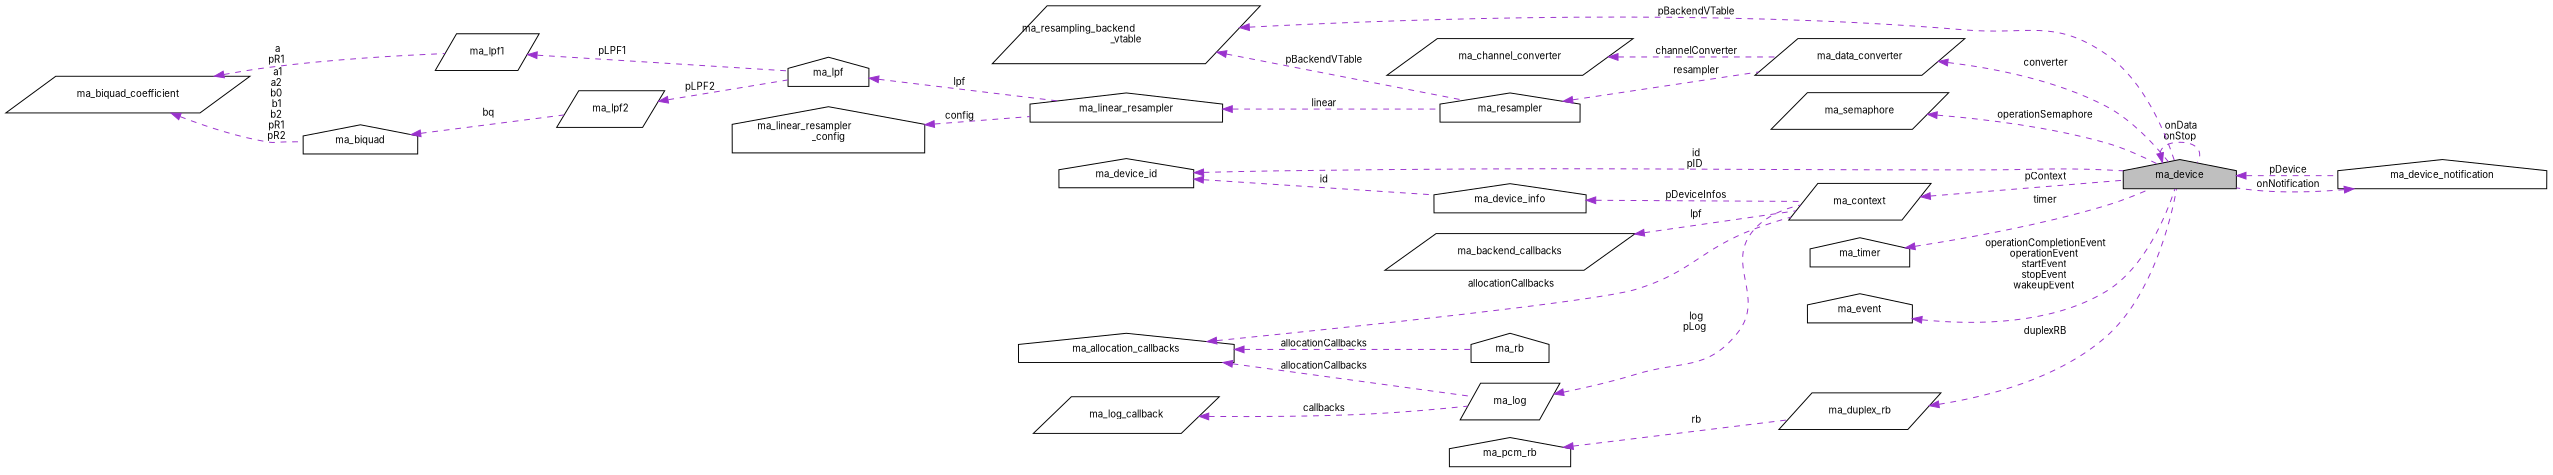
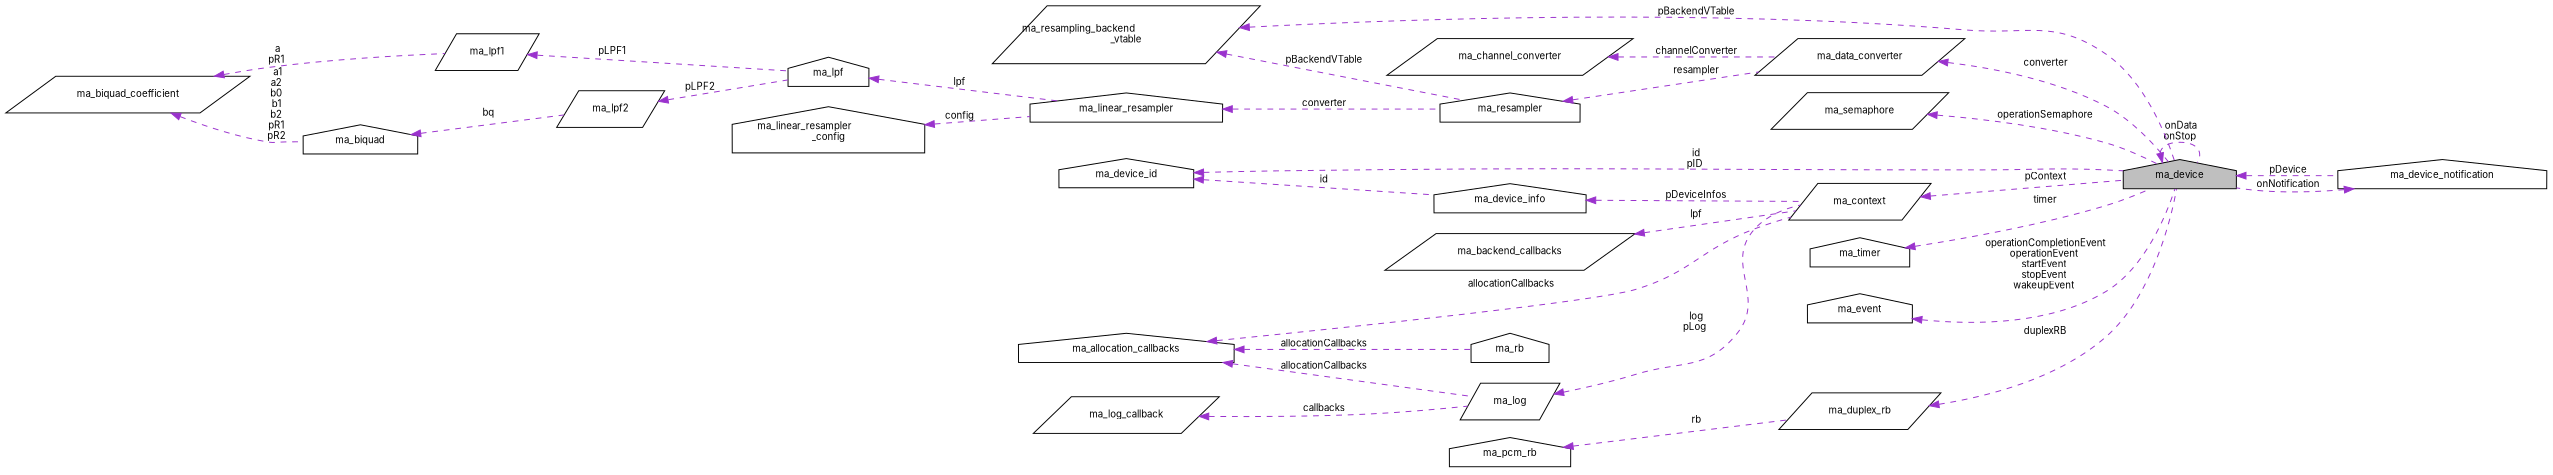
(1323, 104) -> (1323, 104)
